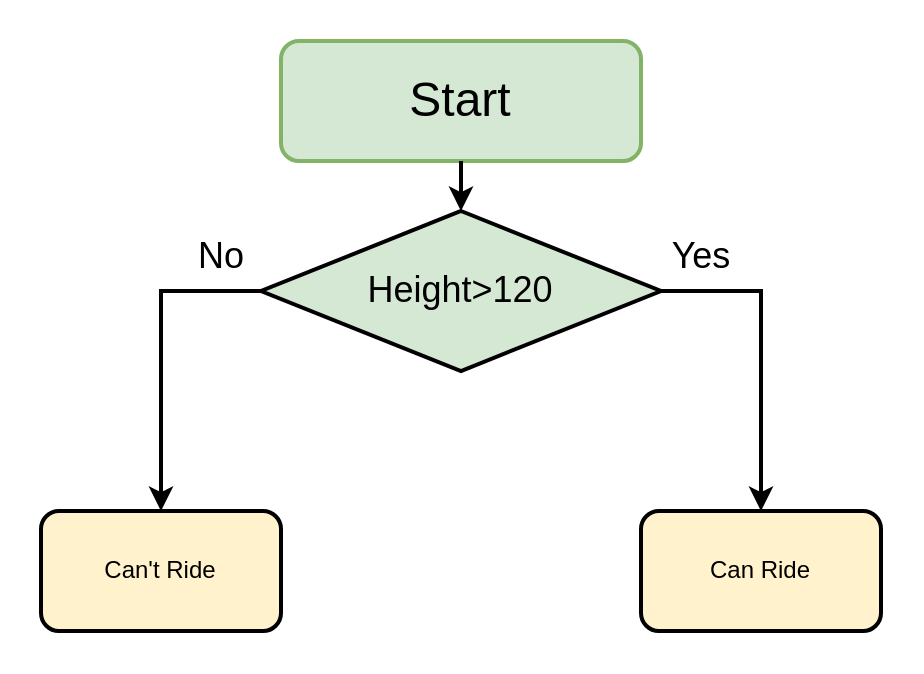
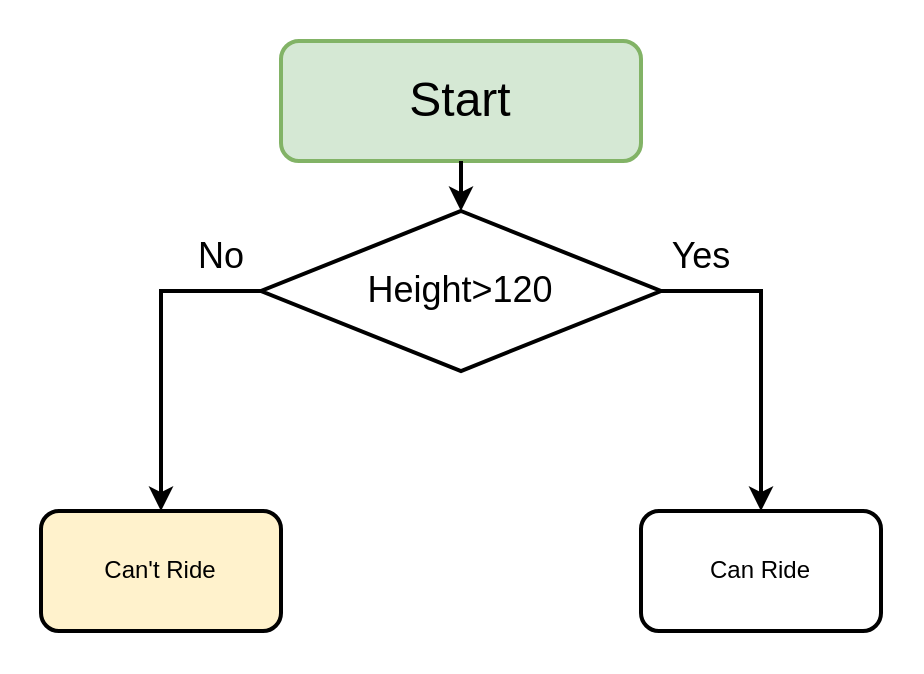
(461, 291) -> (461, 291)
(761, 571) -> (761, 571)
